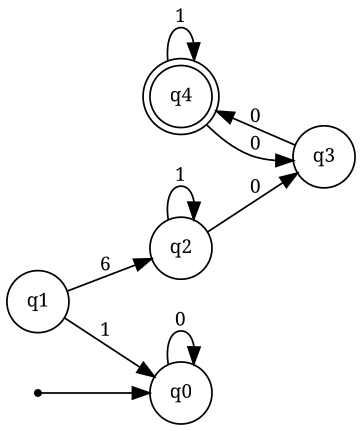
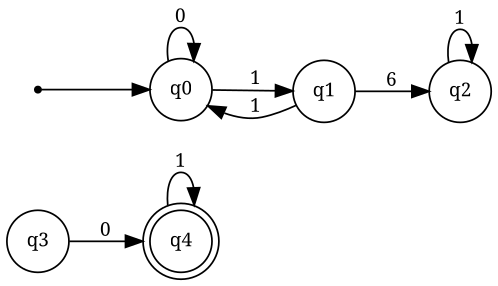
none -> (244, 90)
(238, 149) -> none
(245, 207) -> none
